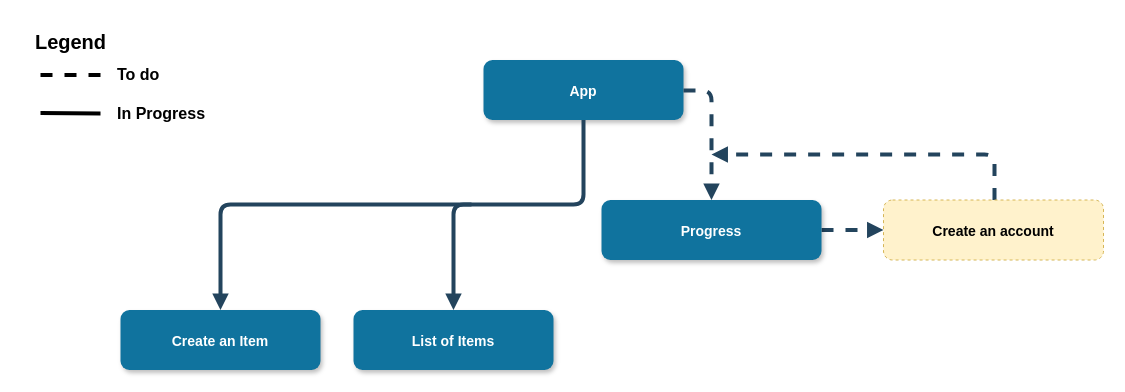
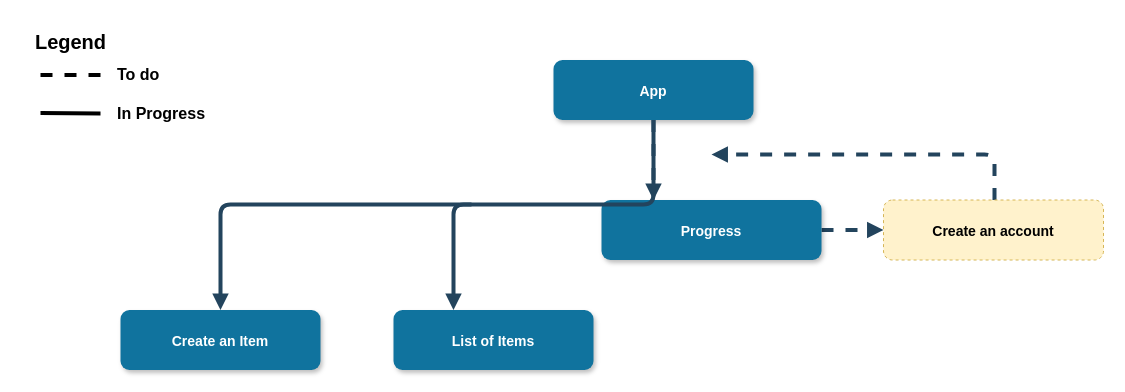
(584, 90) -> (654, 90)
(454, 340) -> (494, 340)
